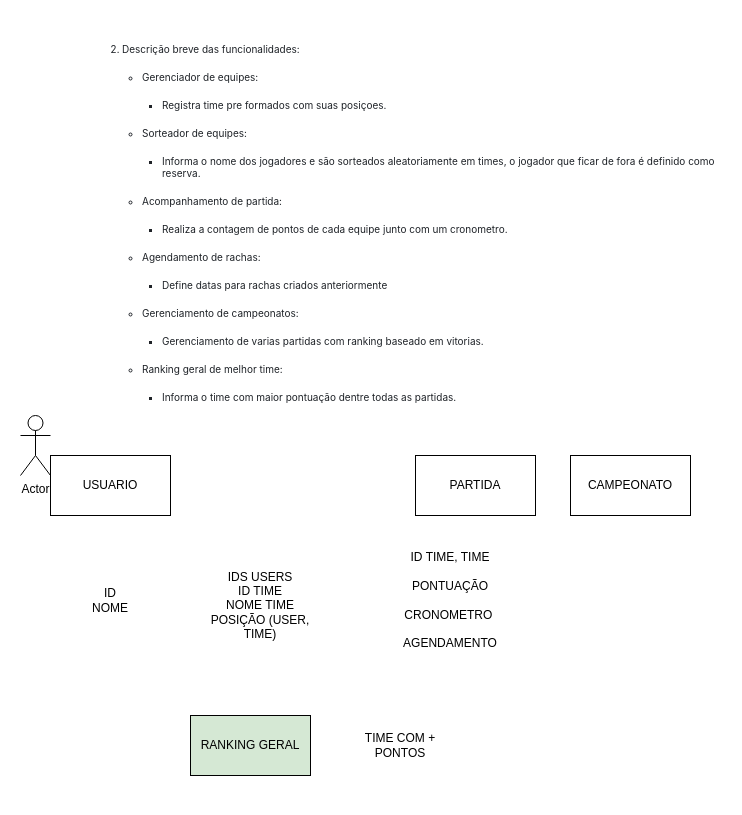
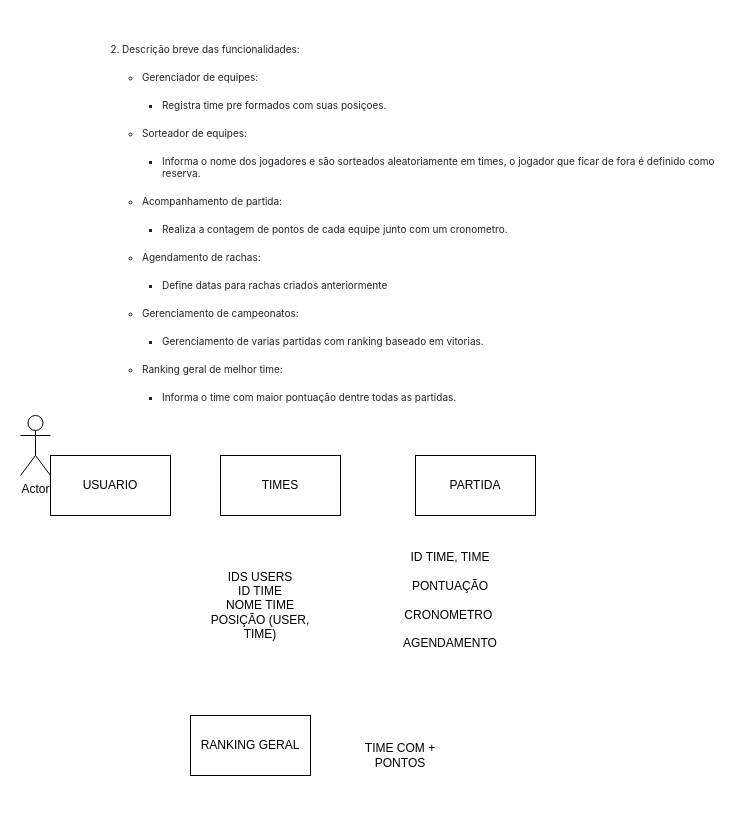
none -> (281, 486)
(631, 486) -> none
(111, 601) -> none
(251, 746) -> (251, 746)
(401, 746) -> (401, 756)
